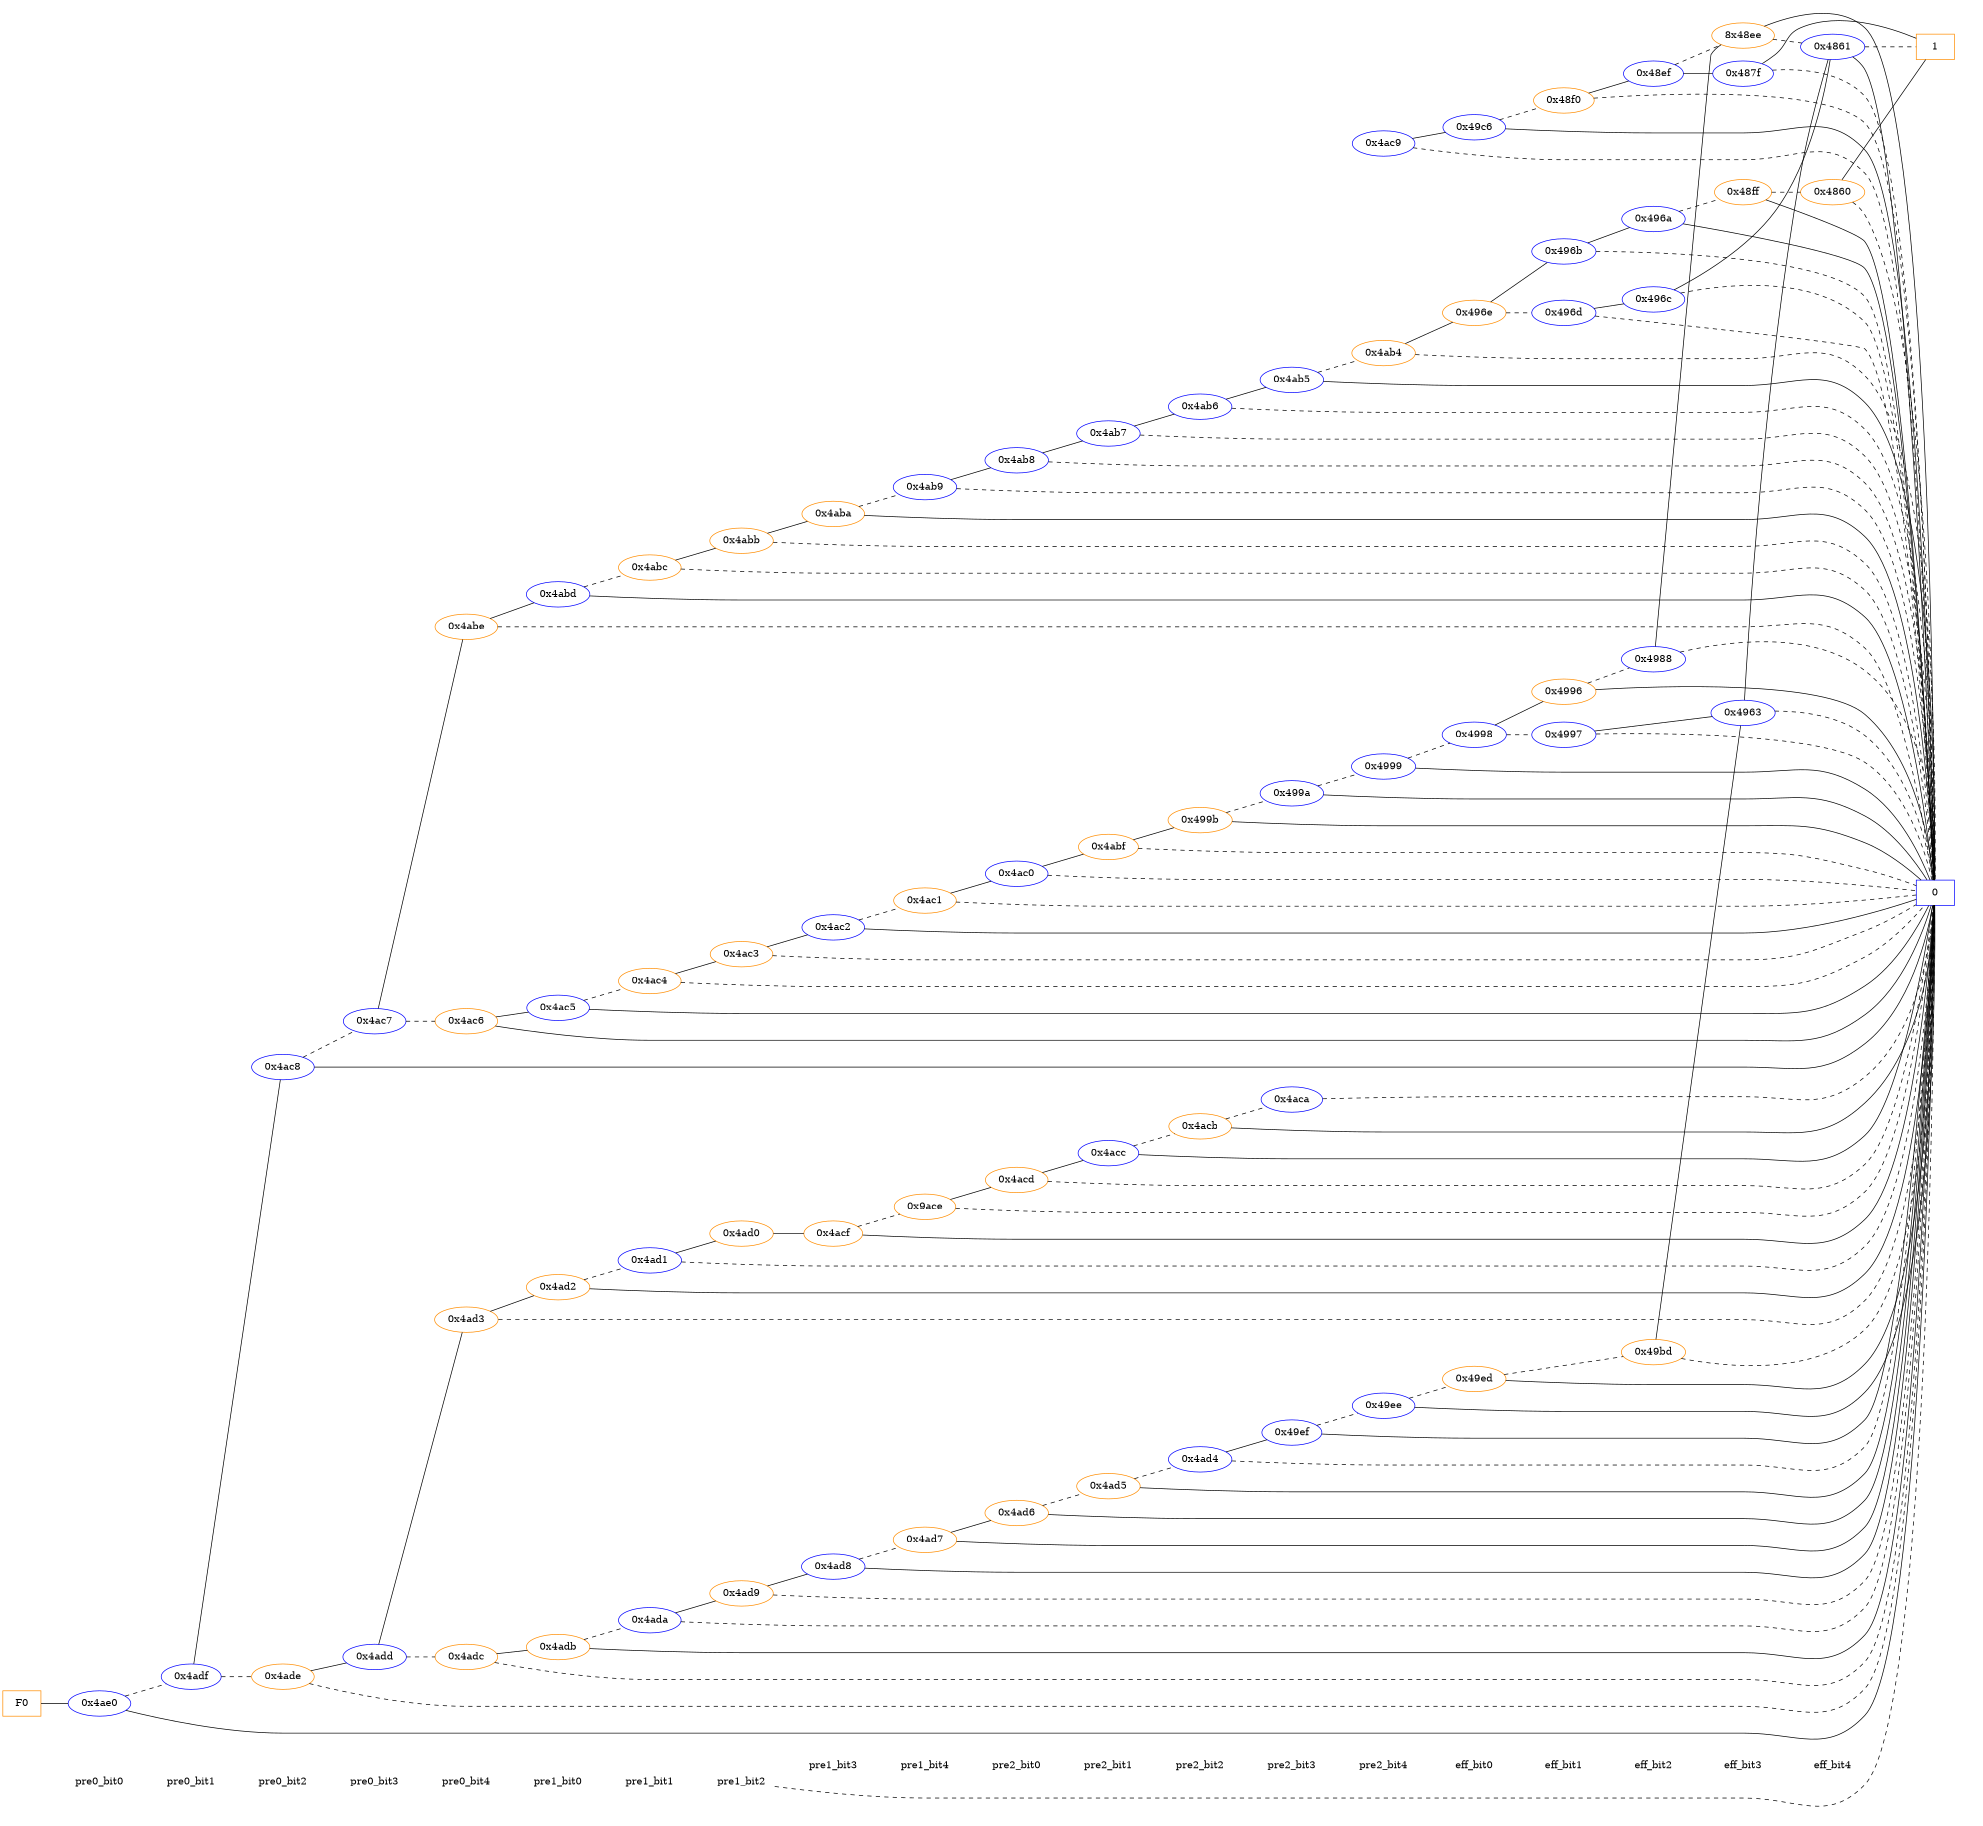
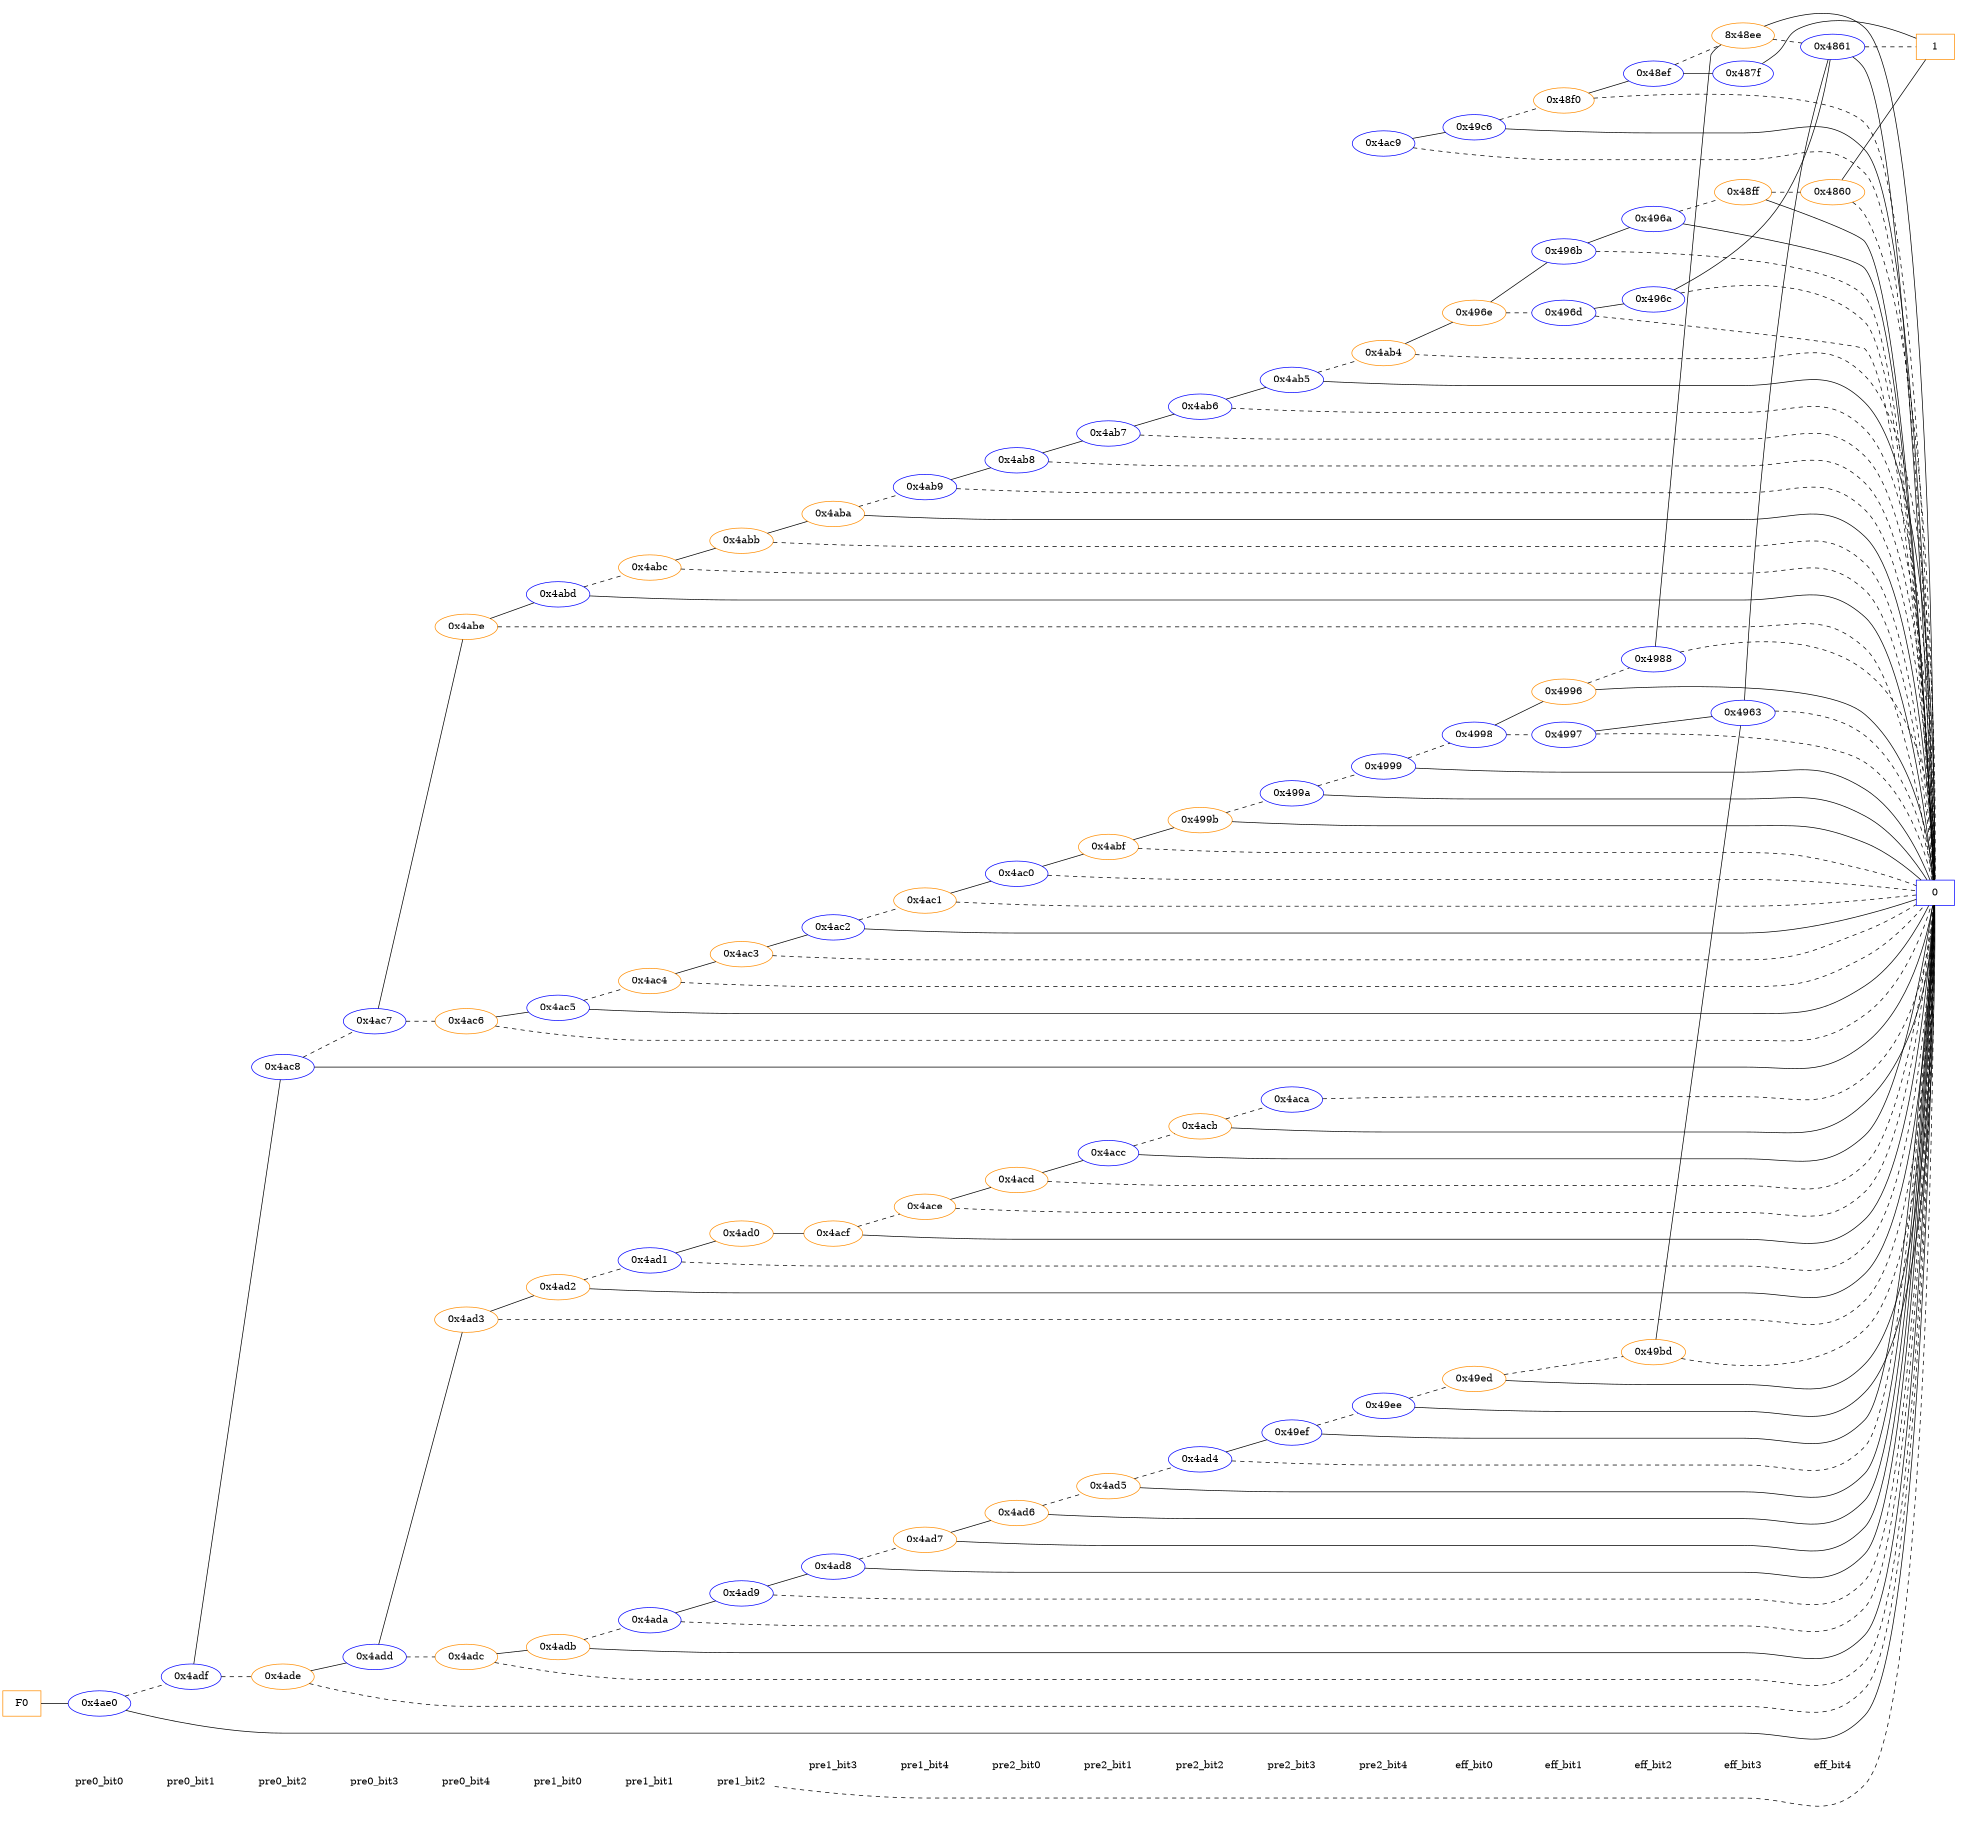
(1917, 436) -> none
(1248, 1040) -> (1248, 1040)
(925, 1207) -> (925, 1207)
(742, 1593) -> (742, 1593)
